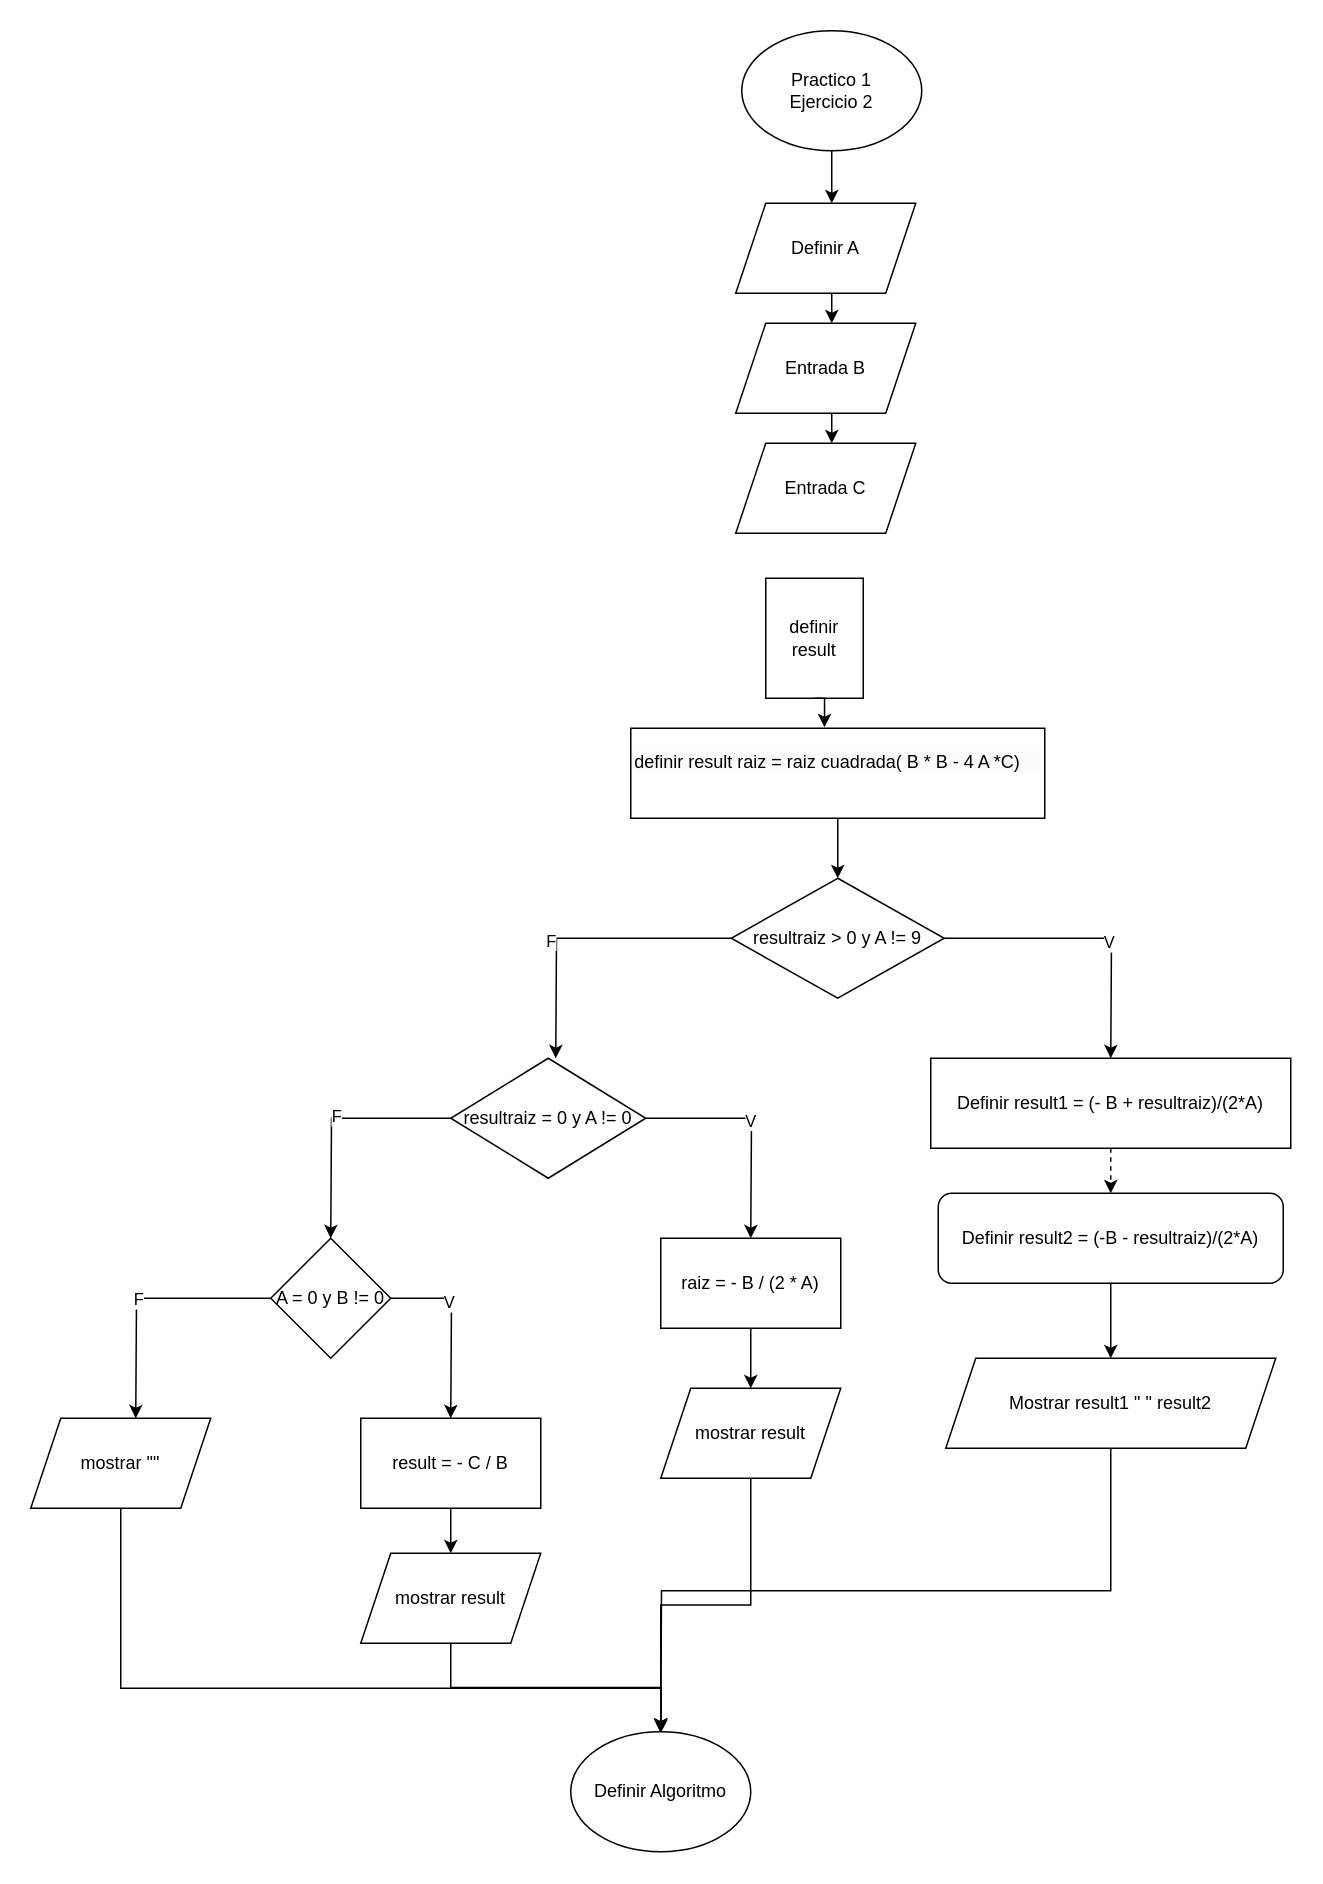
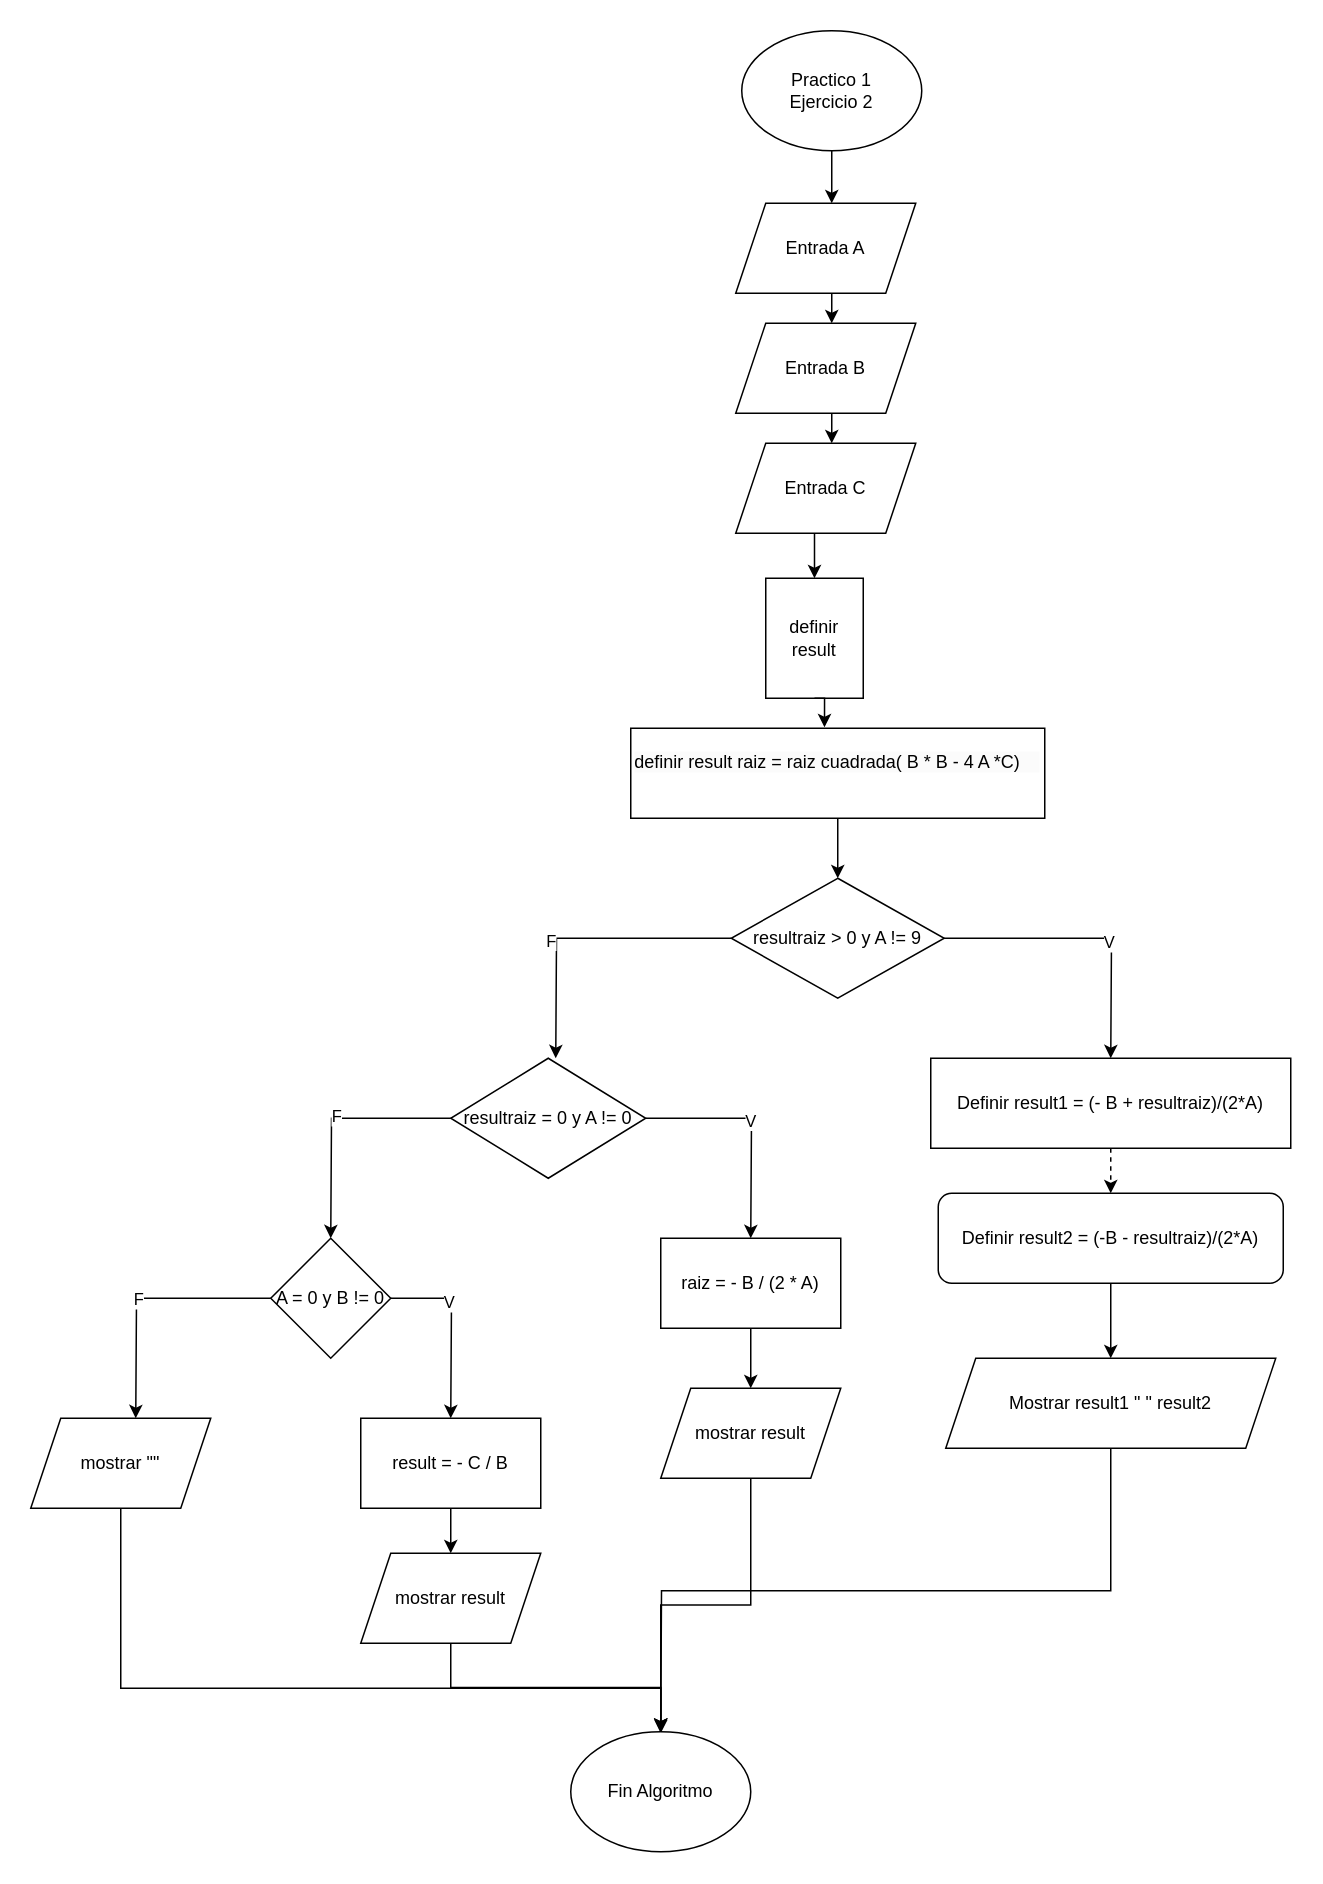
(826, 248) -> (826, 248)
none -> (815, 550)
(661, 1792) -> (661, 1792)
